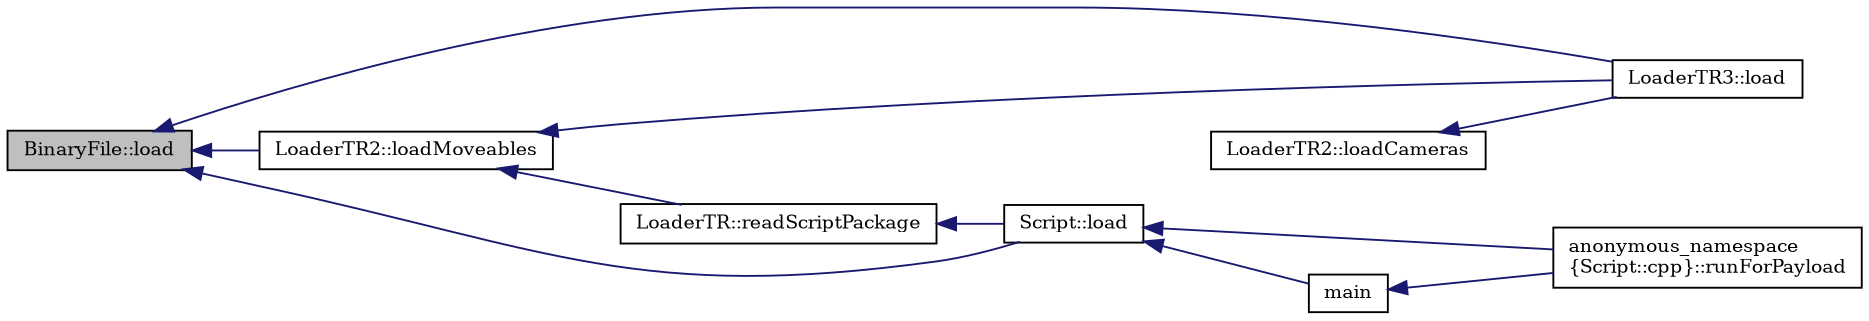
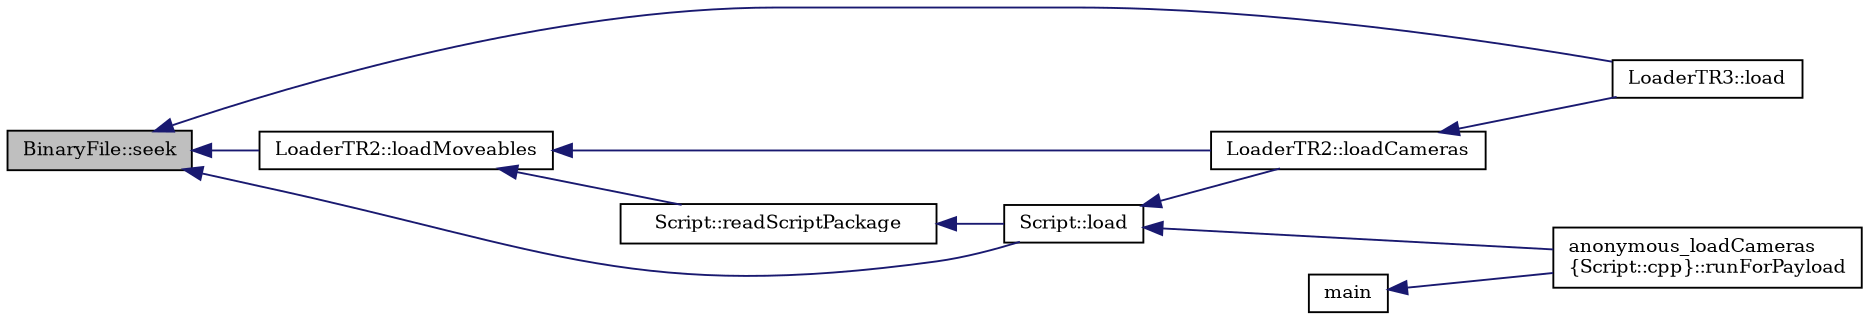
(1084, 96) -> (892, 150)
(100, 150) -> (100, 150)
(779, 224) -> (779, 224)
(1708, 258) -> (1708, 258)
(1235, 265) -> (1220, 185)
